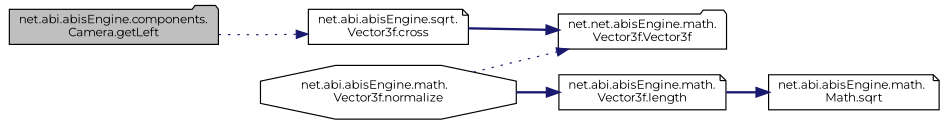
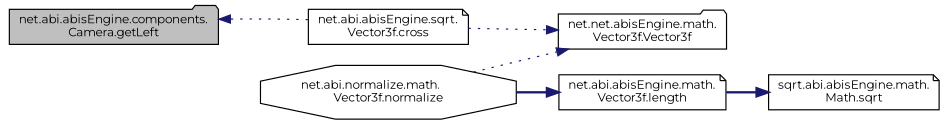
(507, 29) -> (507, 29)
(257, 35) -> (269, 19)
(388, 92) -> (388, 92)
(854, 92) -> (854, 92)
